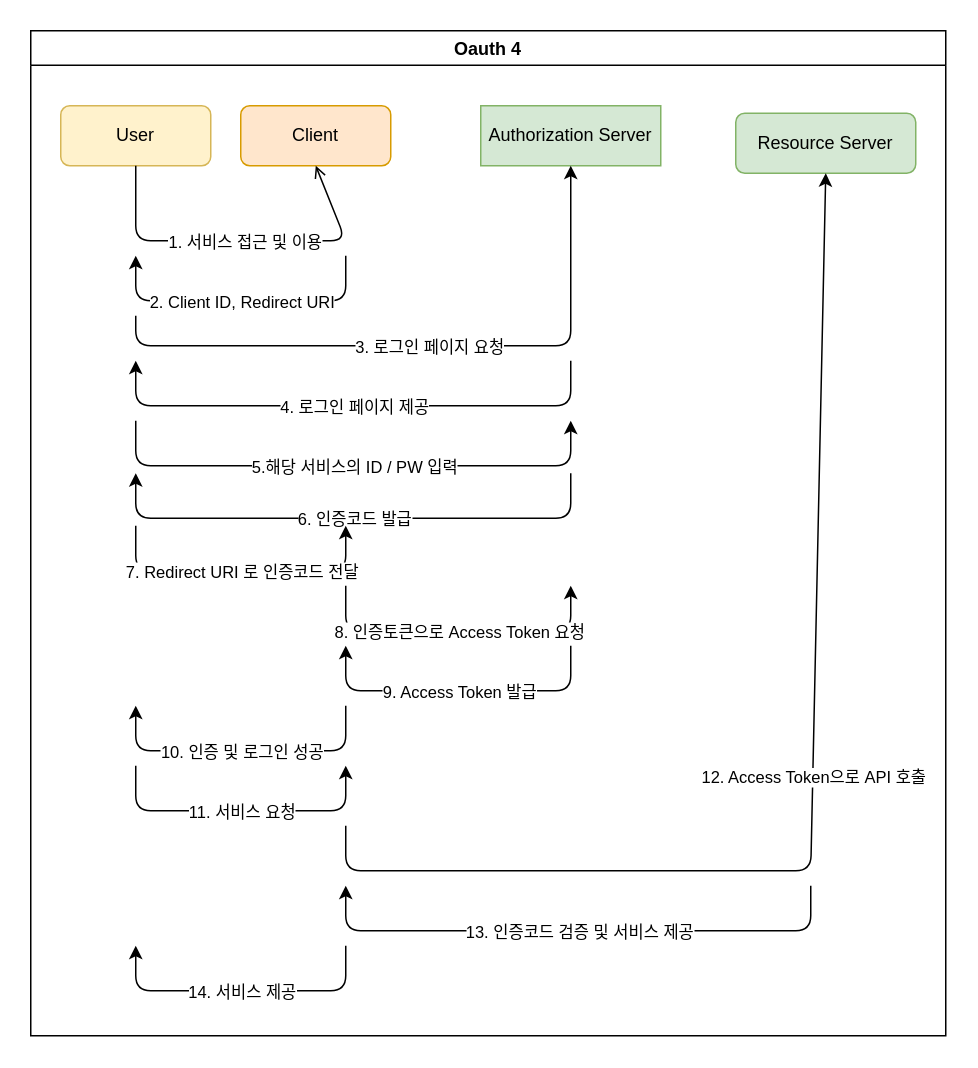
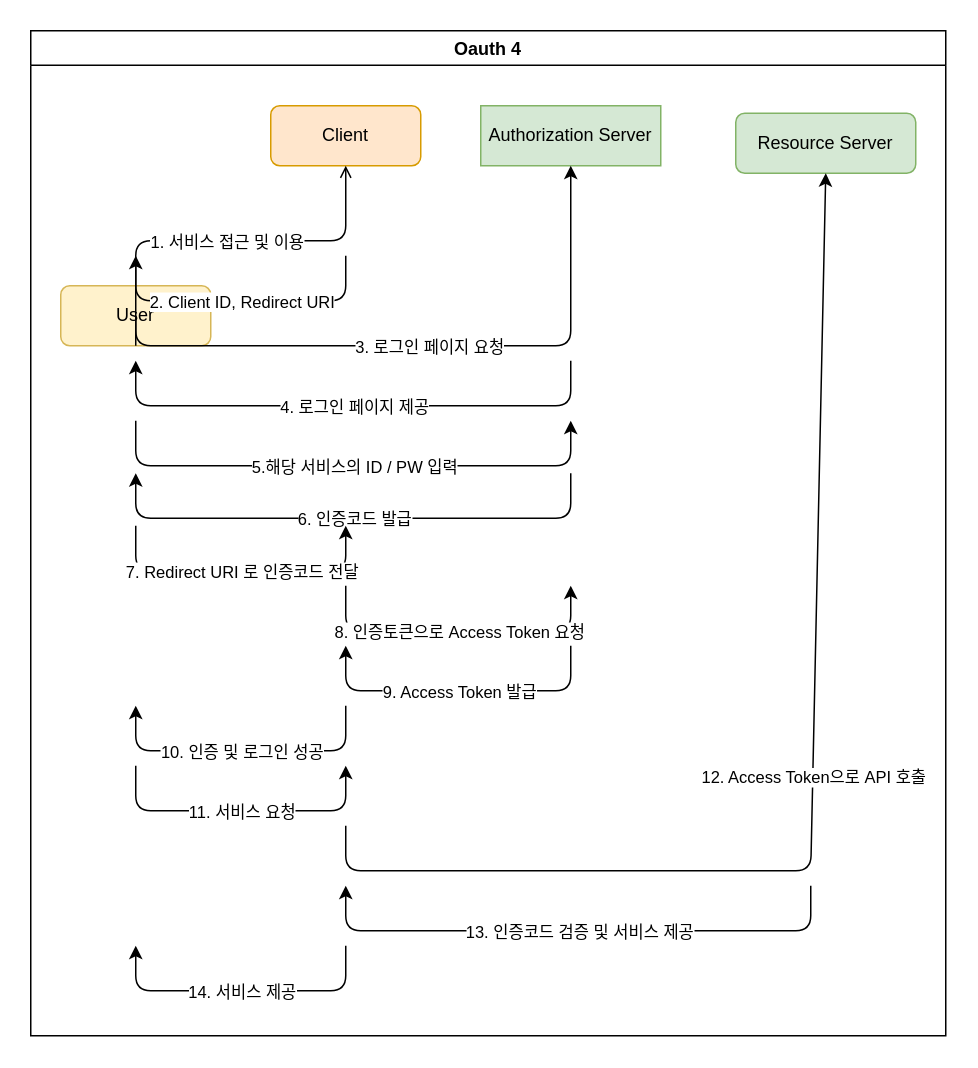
(136, 136) -> (136, 316)
(316, 136) -> (346, 136)
